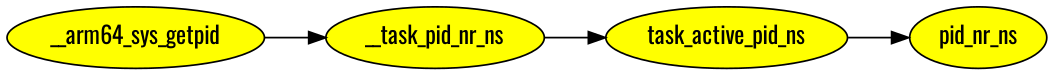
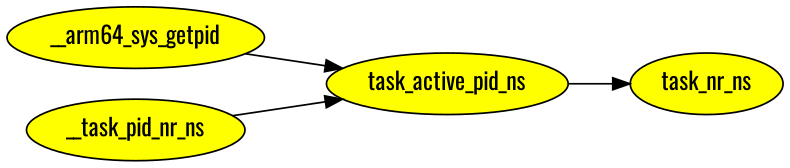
(287, 38) -> (285, 60)
(978, 38) -> (707, 84)
